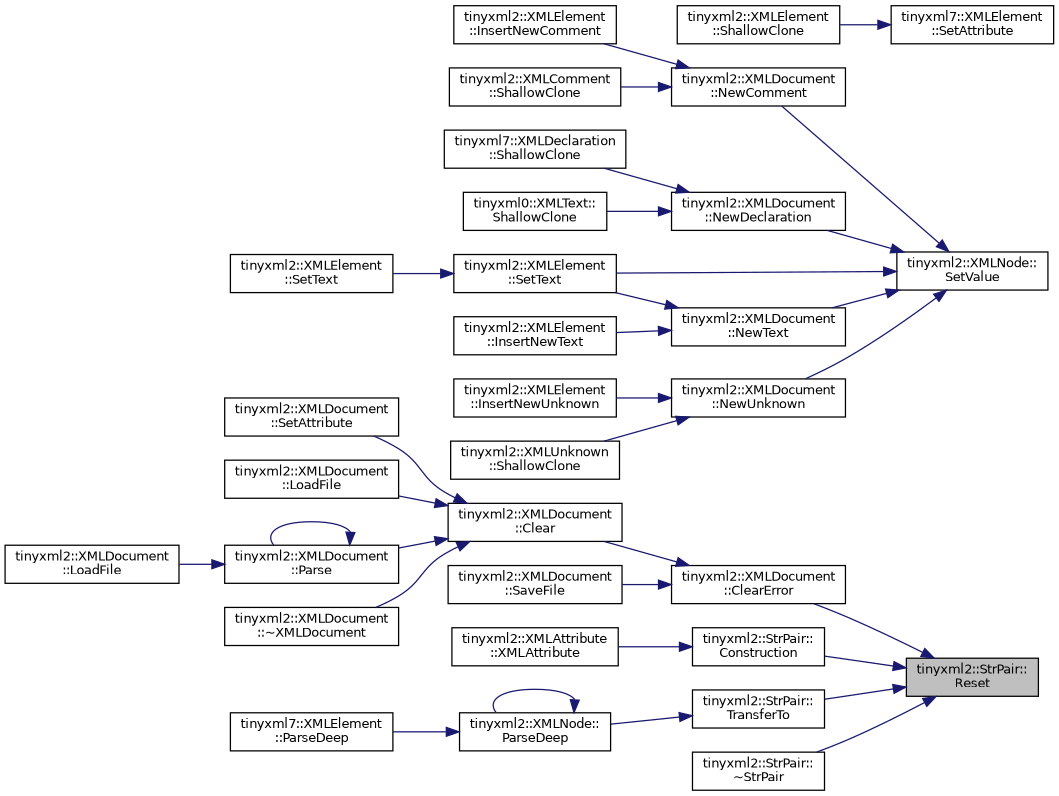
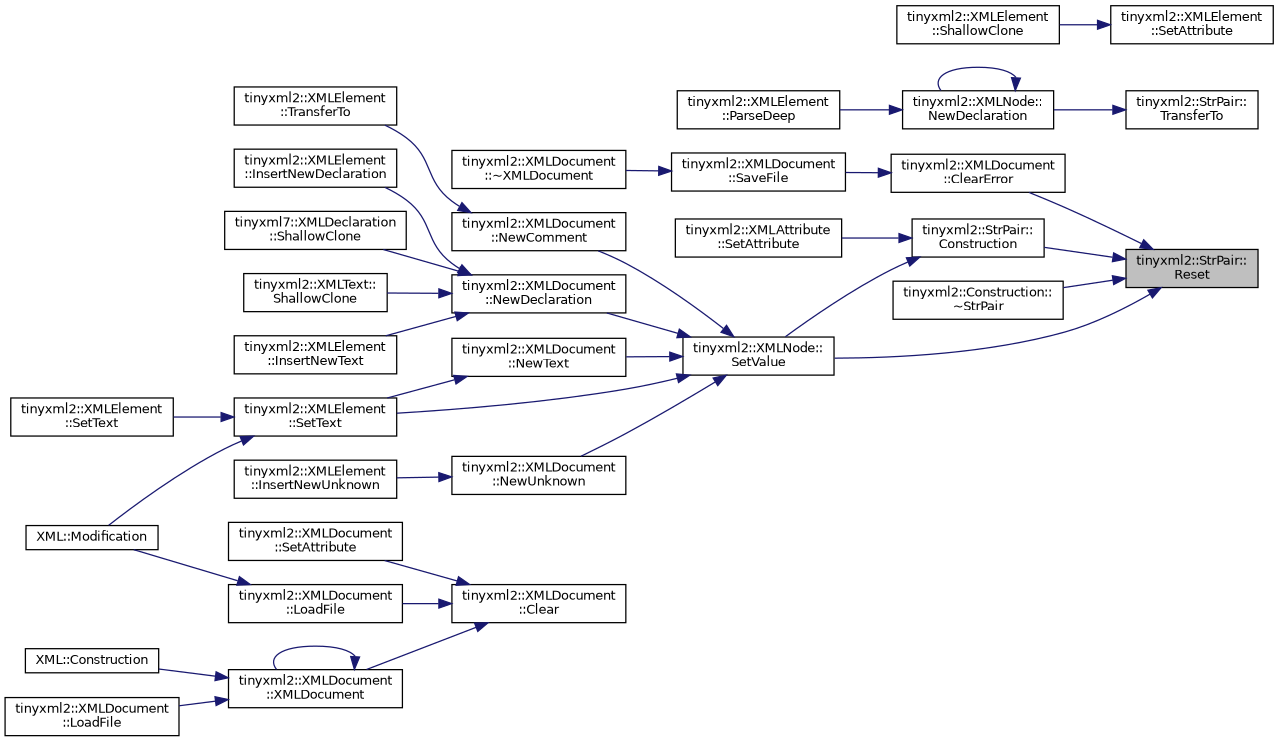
(535, 25) -> (315, 106)
(972, 25) -> (1192, 25)
(535, 87) -> none
none -> (315, 168)
(535, 211) -> (315, 293)
none -> (845, 296)
(637, 332) -> (421, 326)
(535, 460) -> none
none -> (92, 538)
(641, 552) -> none
(312, 564) -> (315, 689)
(418, 579) -> (642, 171)
(535, 647) -> (758, 238)
none -> (92, 661)
(859, 694) -> (997, 346)
(312, 732) -> (758, 110)
(535, 732) -> (978, 110)
(758, 771) -> (978, 300)
